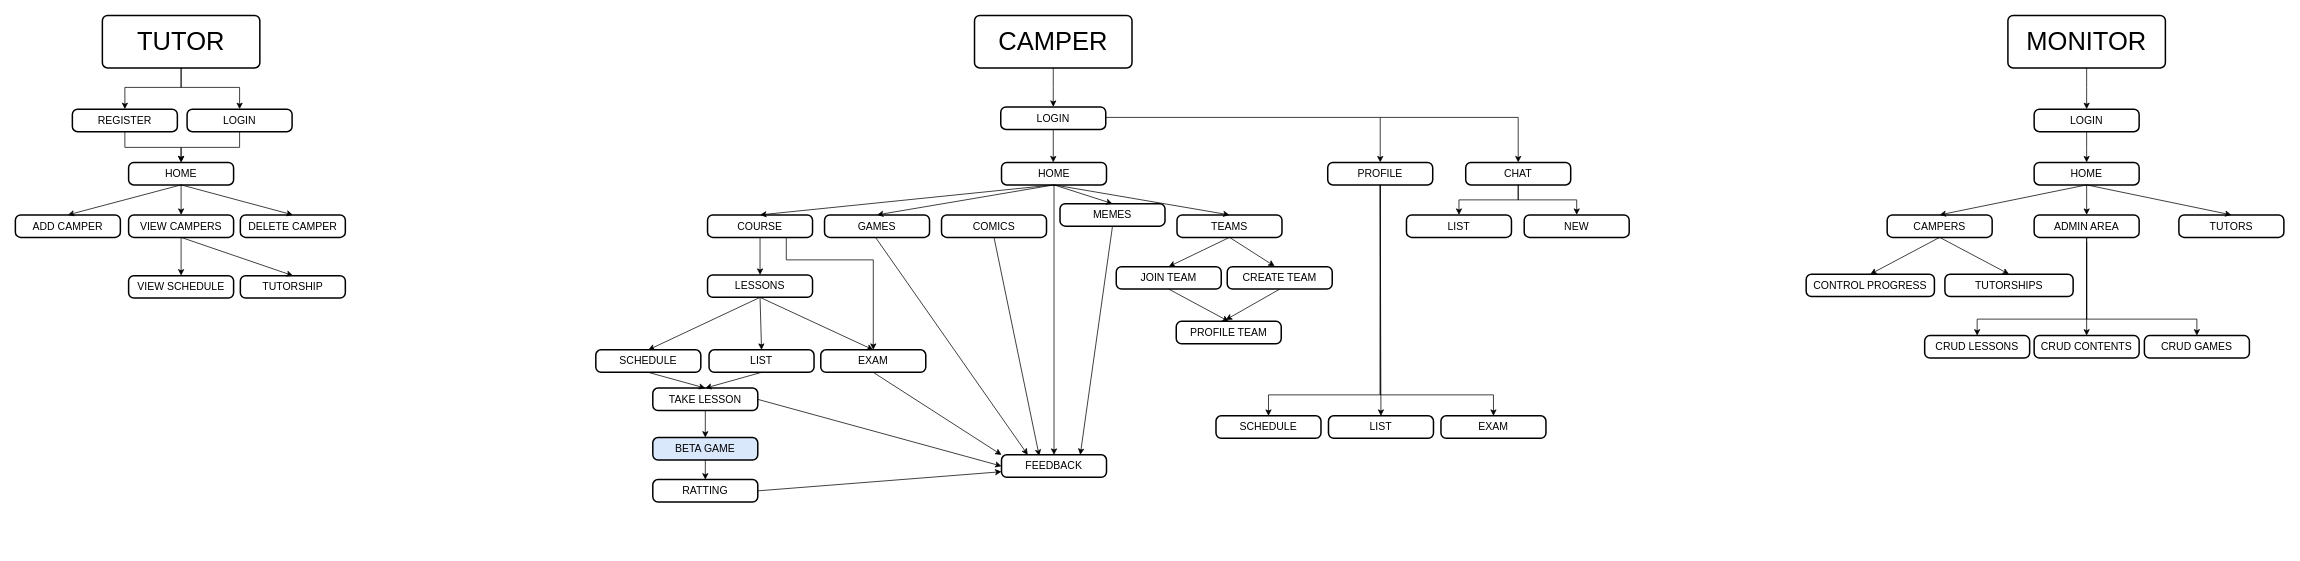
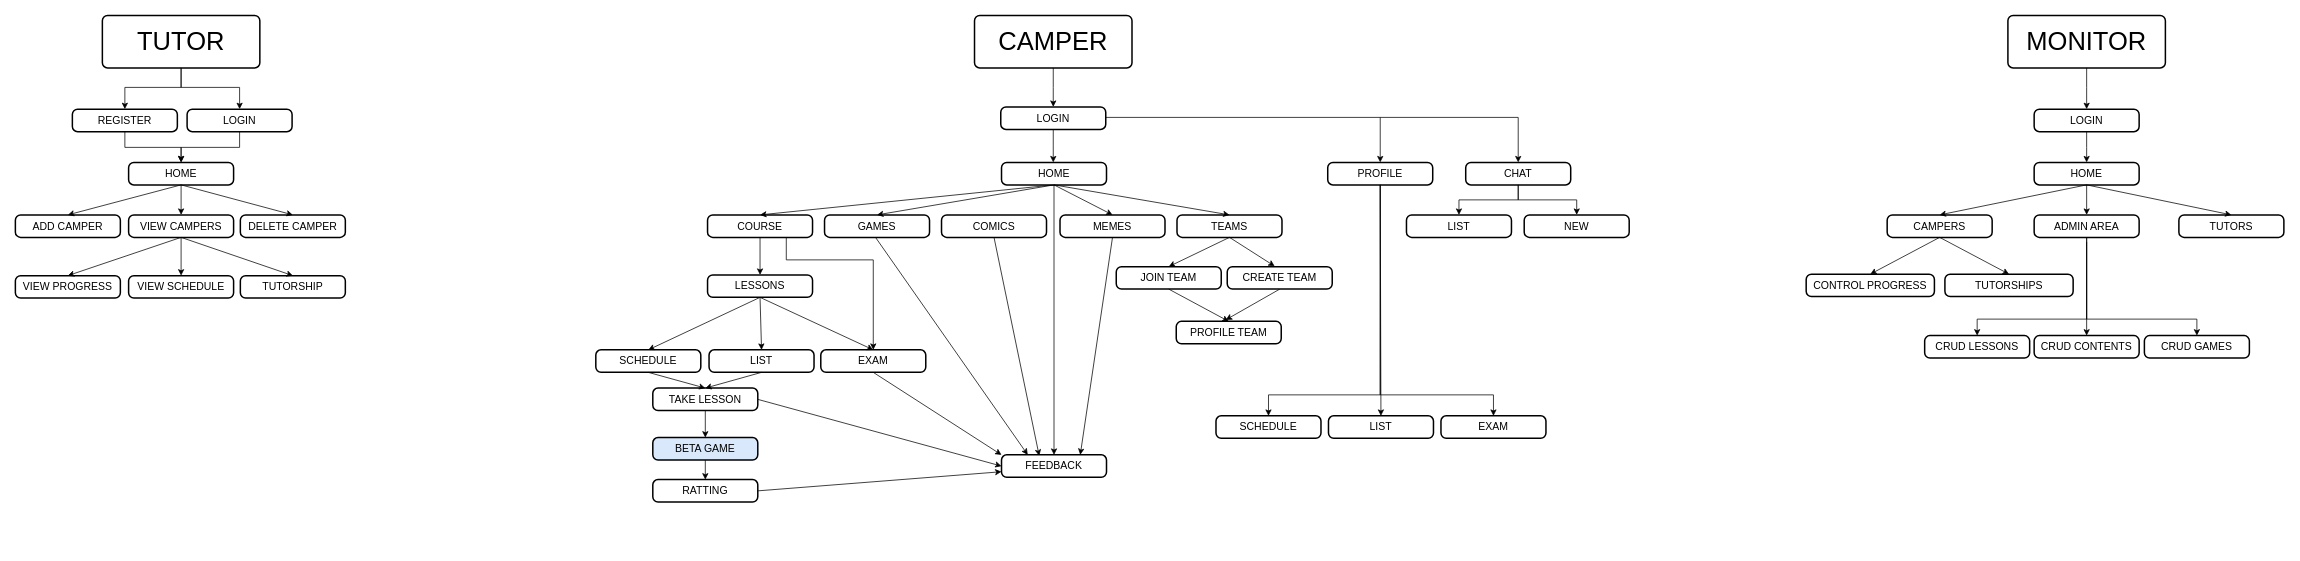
(1113, 215) -> (1113, 226)
none -> (126, 256)
none -> (68, 287)
